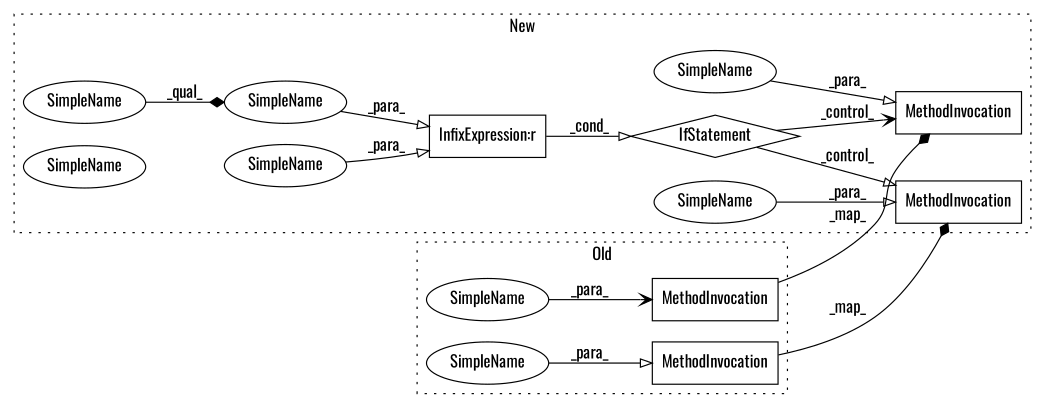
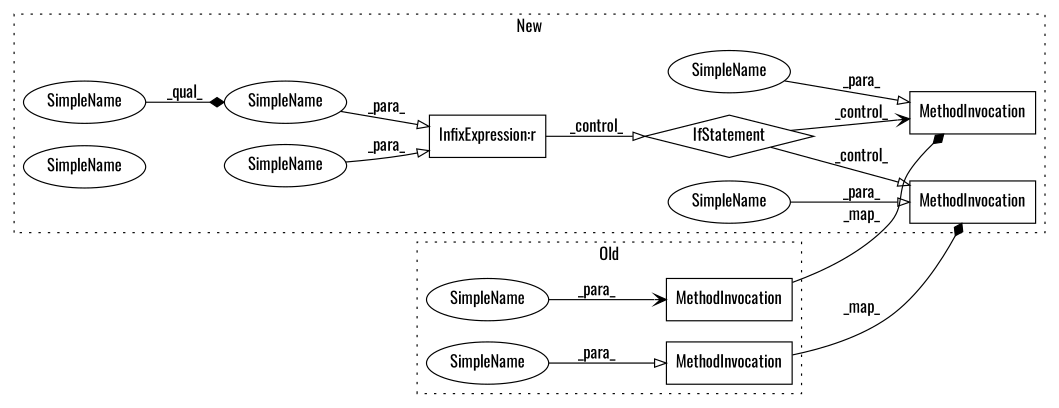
(590, 127) -> (597, 127)
